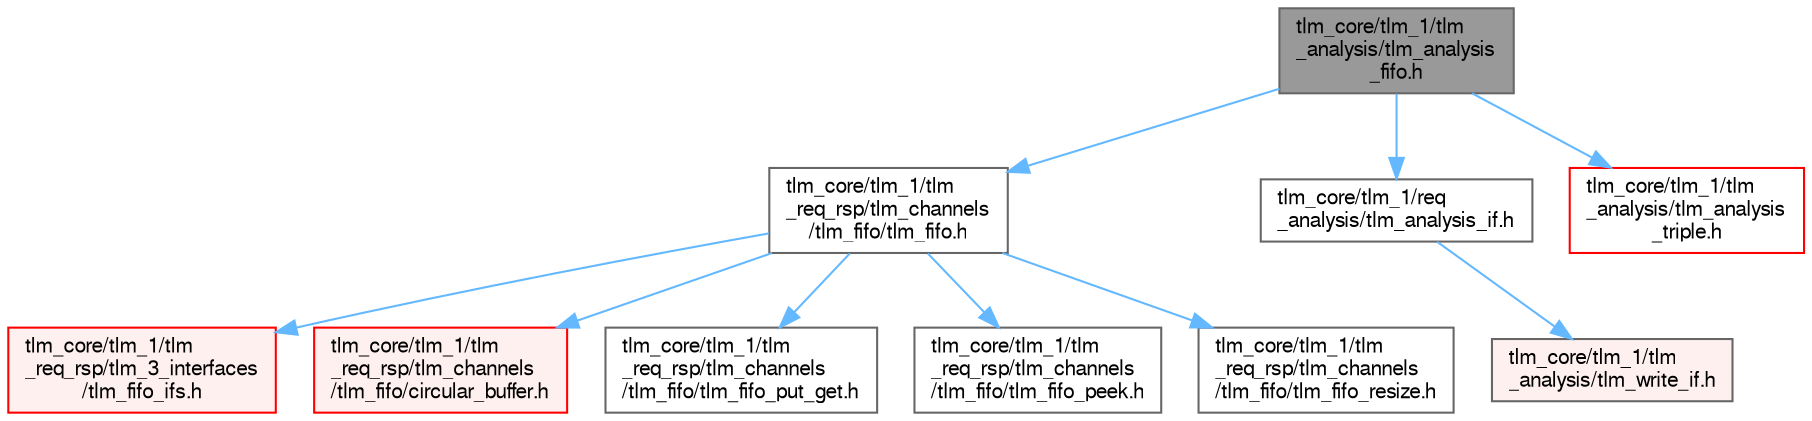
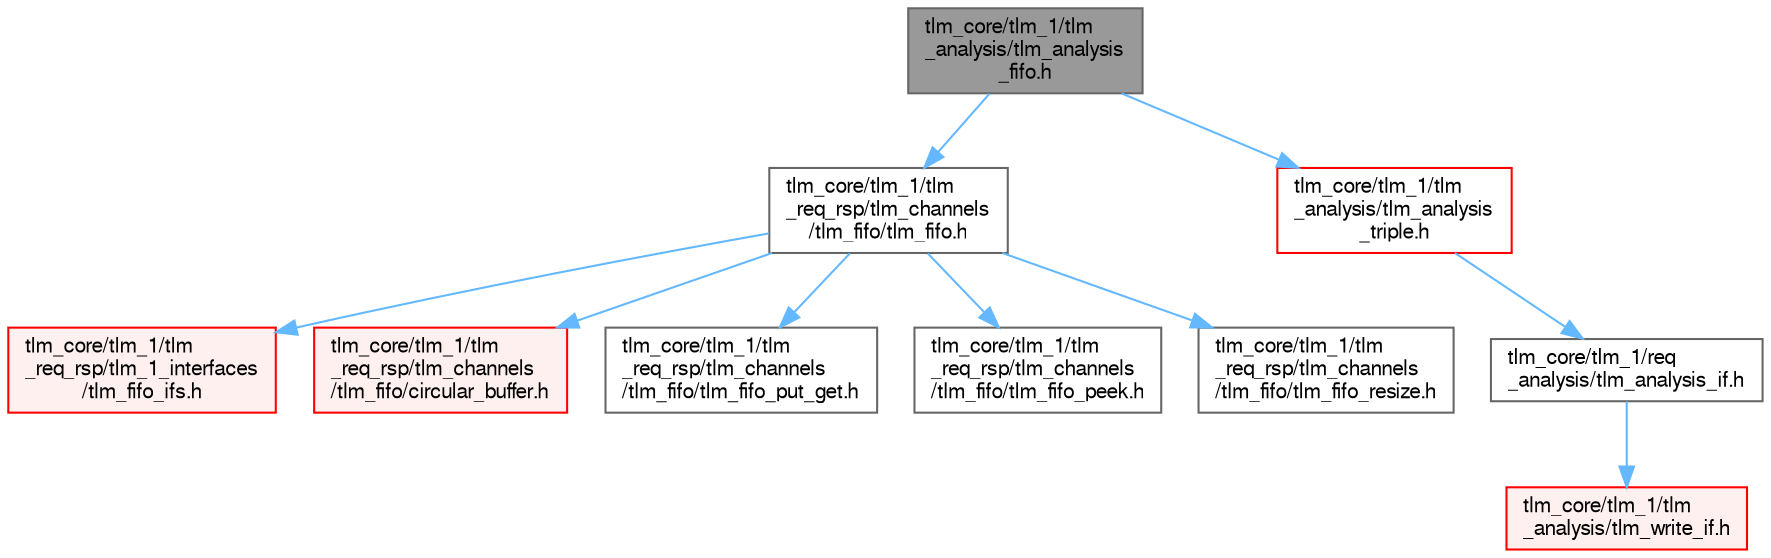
(1397, 126) -> (1510, 290)
(142, 370) -> (142, 370)
(1612, 370) -> (1627, 518)
